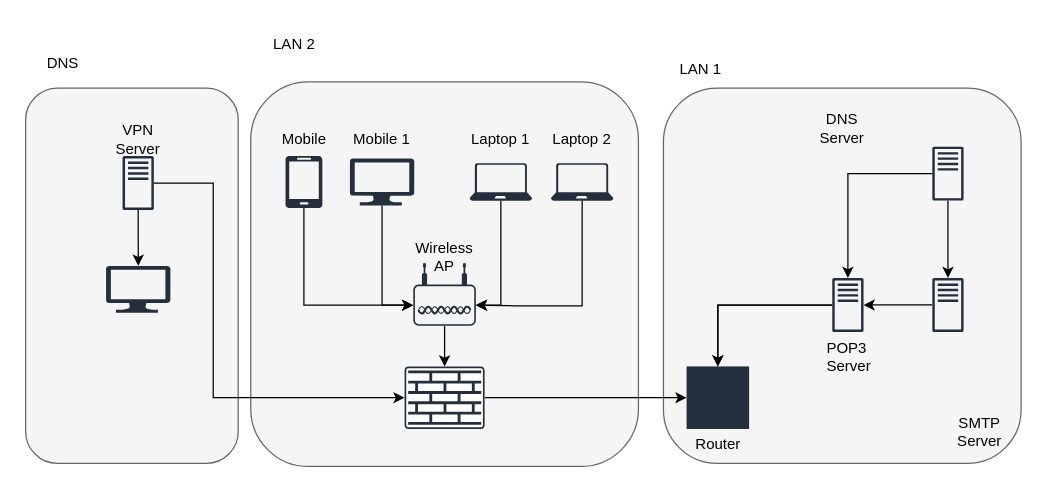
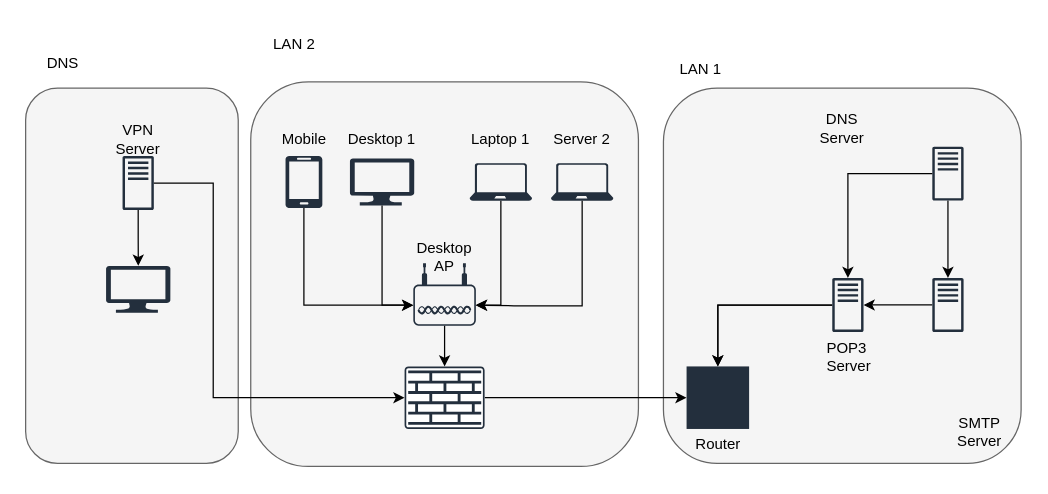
(382, 139) -> (382, 139)
(582, 139) -> (582, 139)
(444, 257) -> (444, 257)
